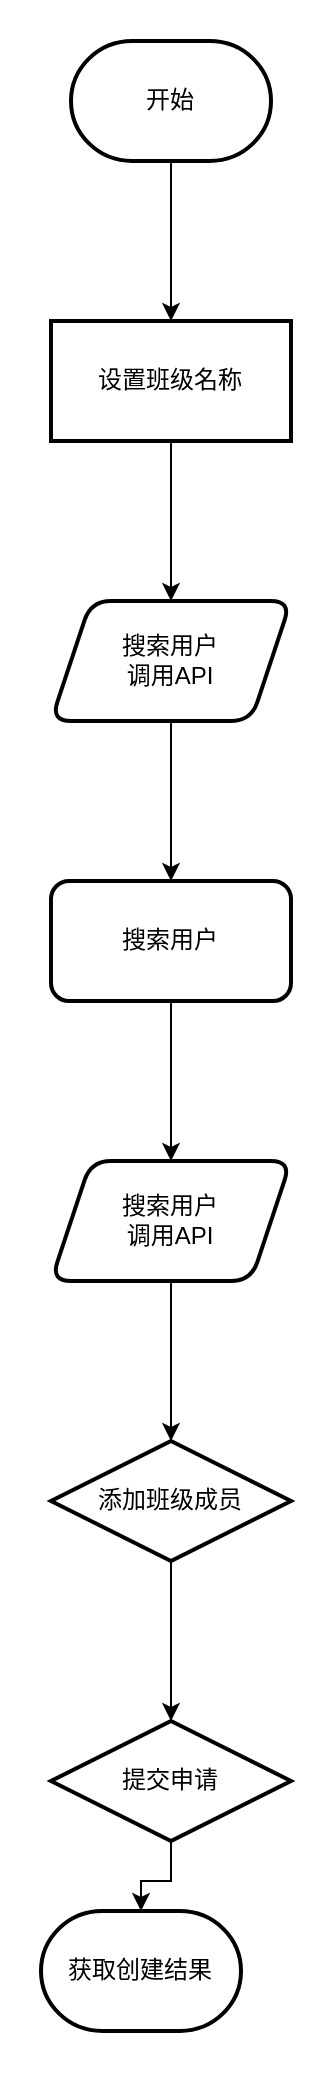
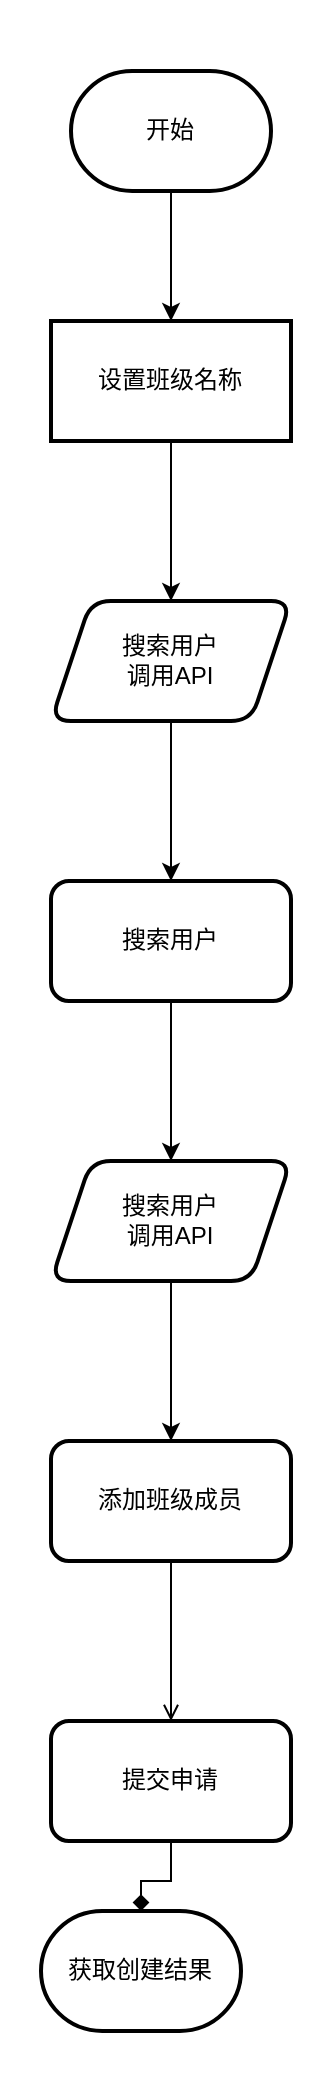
(171, 101) -> (171, 131)
(171, 1501) -> (171, 1501)
(171, 1706) -> (171, 1710)
(171, 1781) -> (171, 1781)
(141, 1896) -> (141, 1895)
